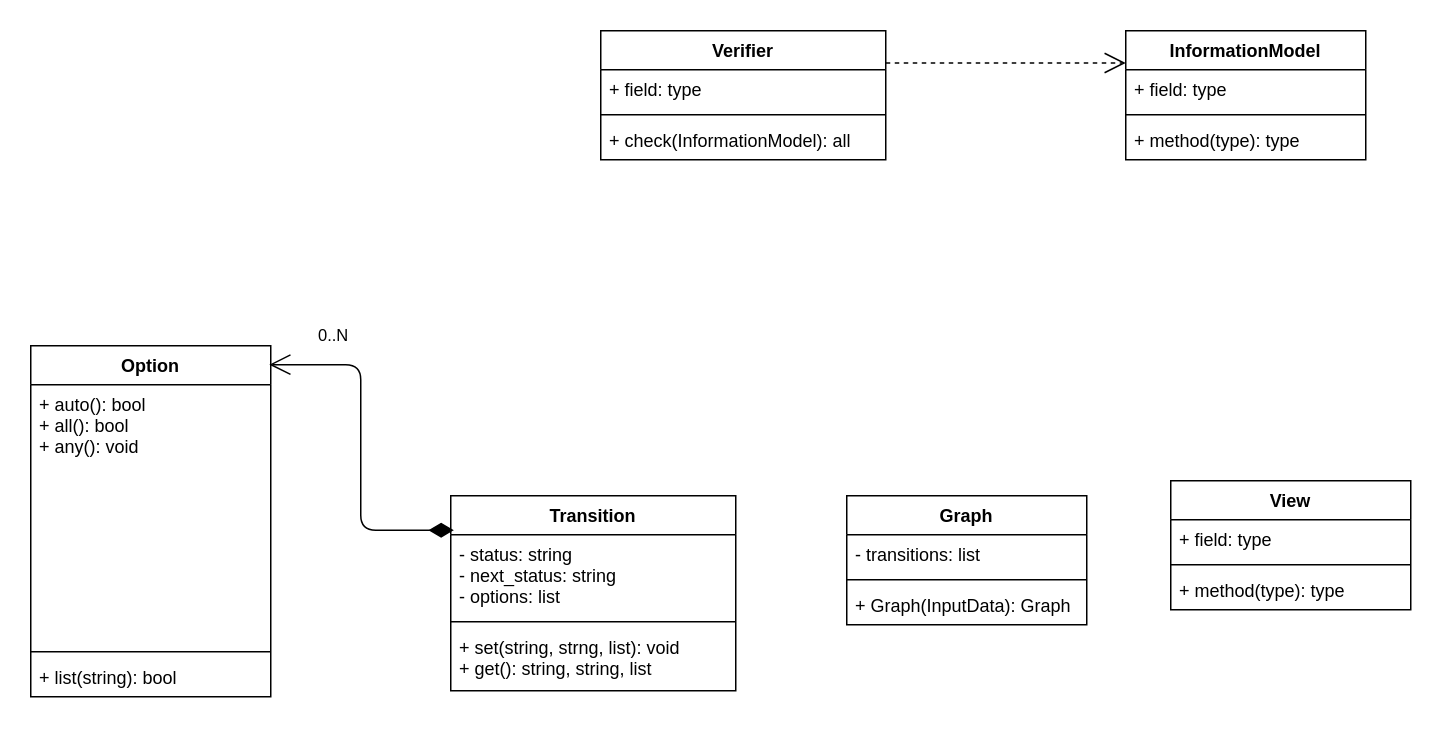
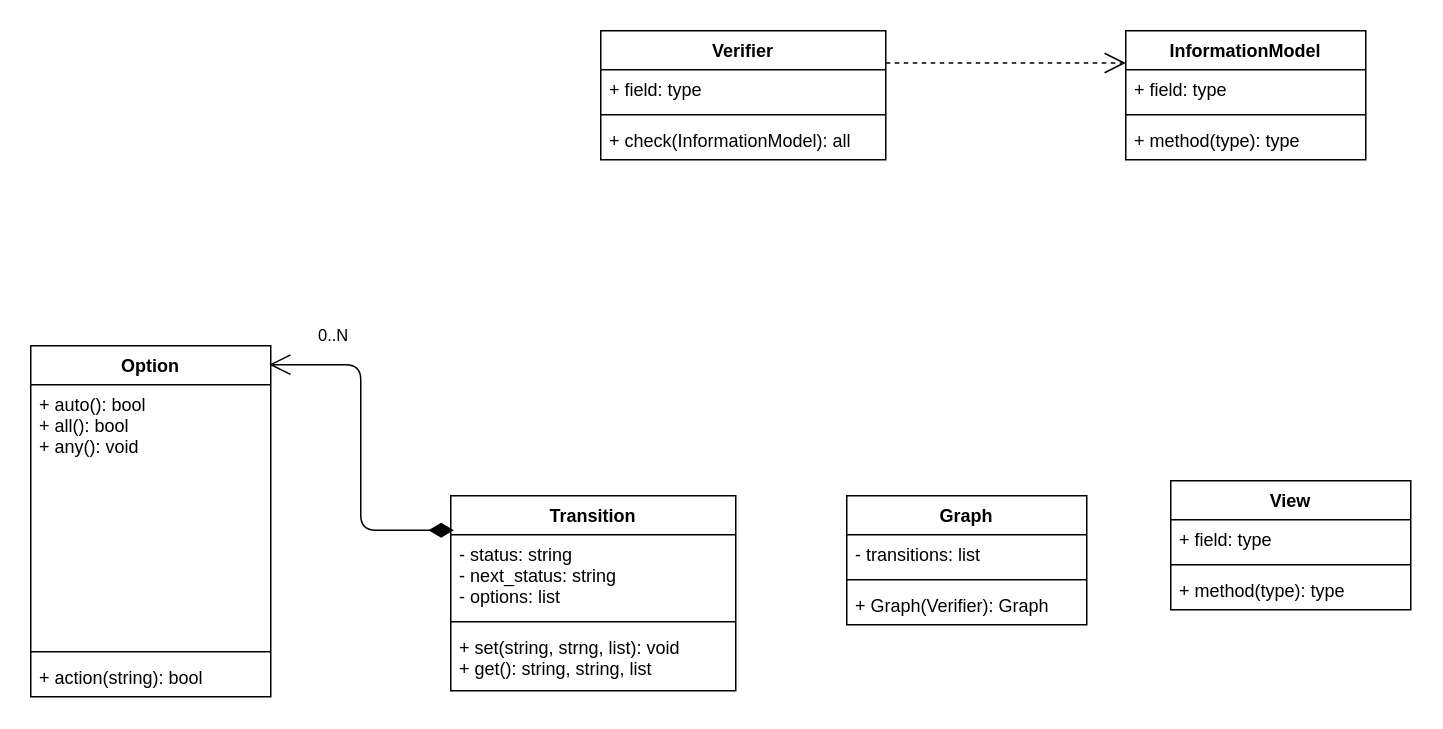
(974, 606) -> (964, 606)
(123, 678) -> (136, 678)
